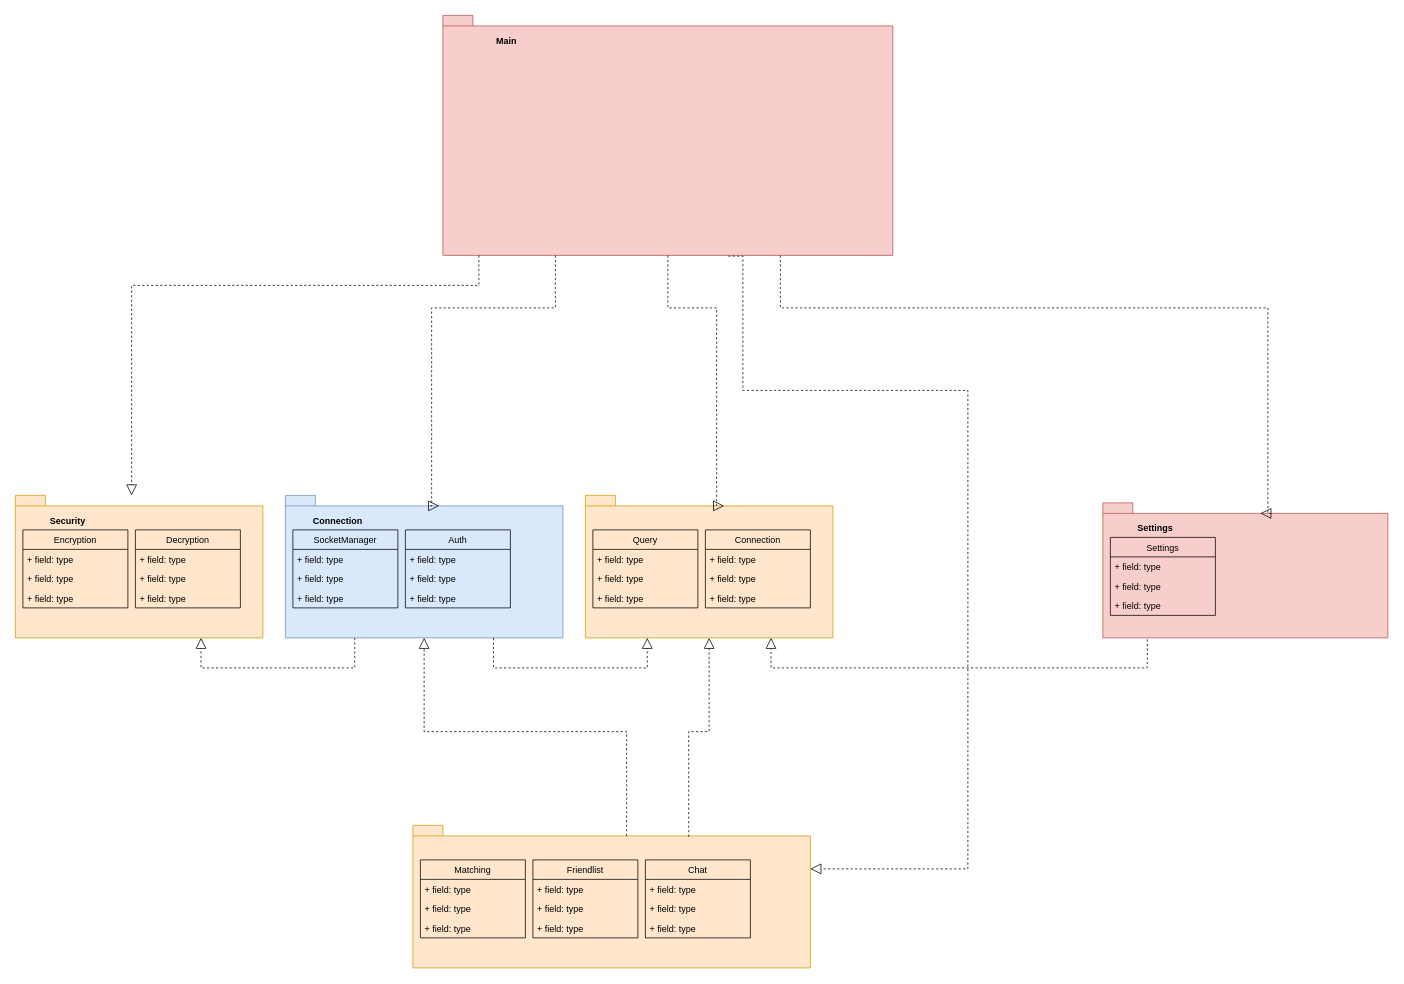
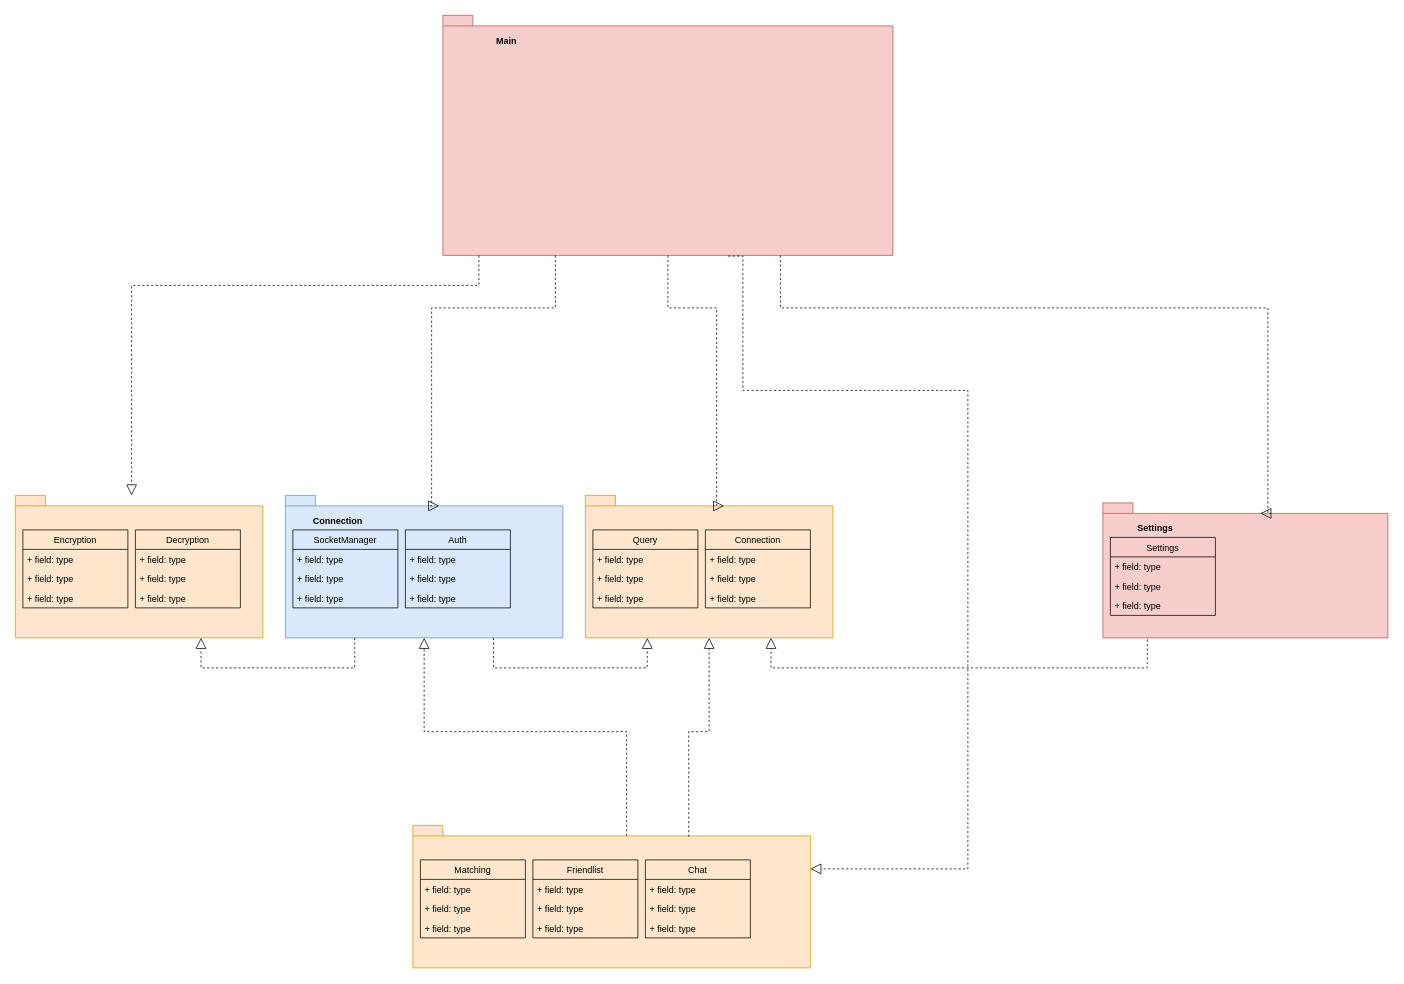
(68, 520) -> none
